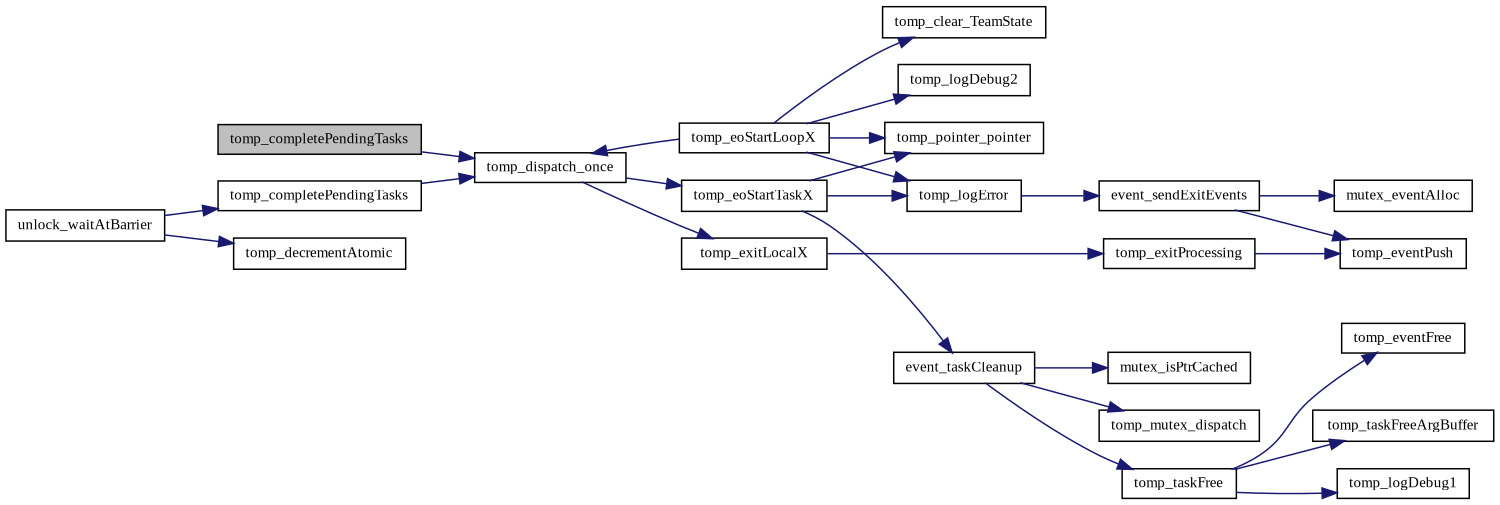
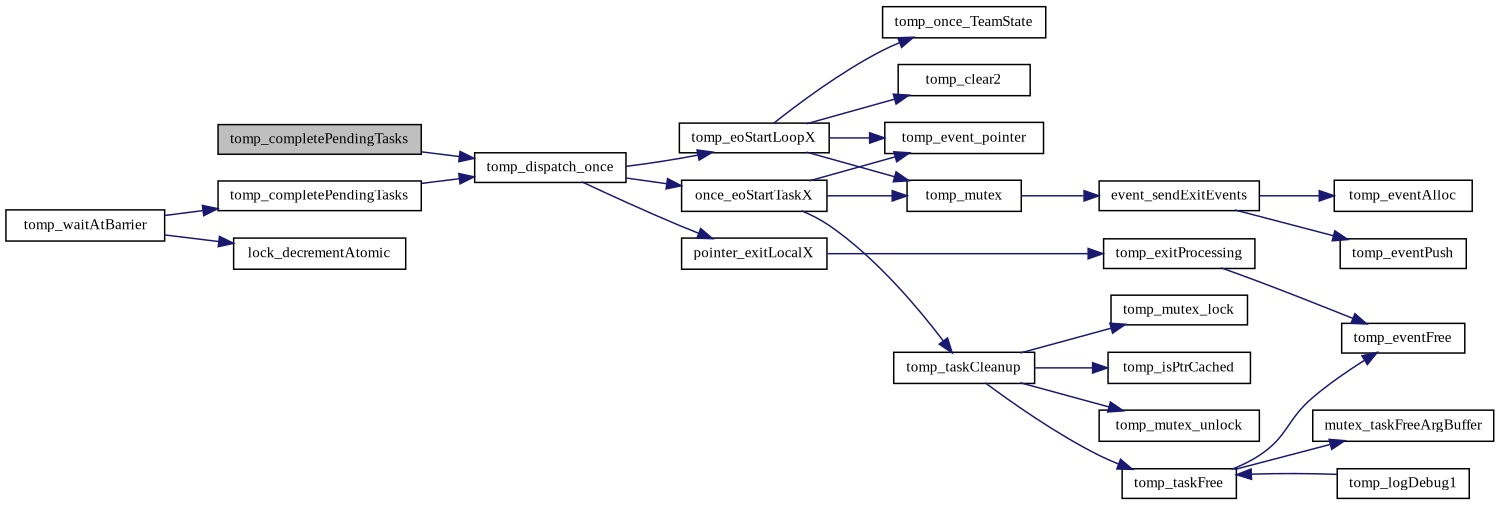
(964, 22) -> (964, 22)
(964, 80) -> (964, 80)
(964, 138) -> (964, 138)
(643, 144) -> (662, 161)
(754, 196) -> (754, 196)
(964, 196) -> (964, 196)
(1403, 196) -> (1403, 196)
(85, 225) -> (85, 225)
(320, 254) -> (320, 254)
(754, 254) -> (754, 254)
(1290, 254) -> (1287, 292)
none -> (1179, 310)
(964, 368) -> (964, 368)
(1179, 368) -> (1179, 368)
(1179, 426) -> (1179, 426)
(1403, 426) -> (1403, 426)
(1279, 494) -> (1294, 474)
